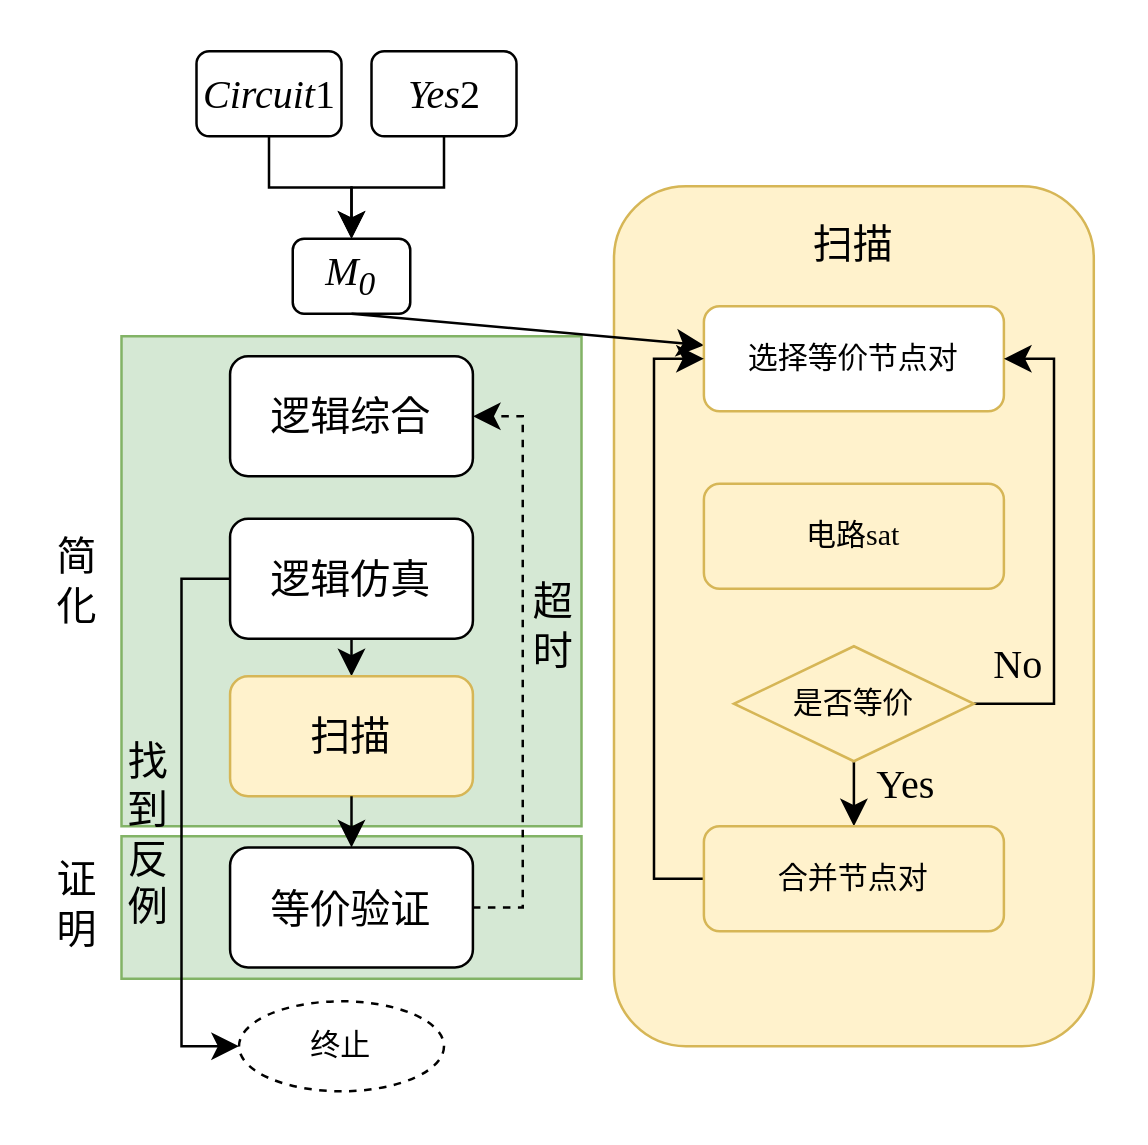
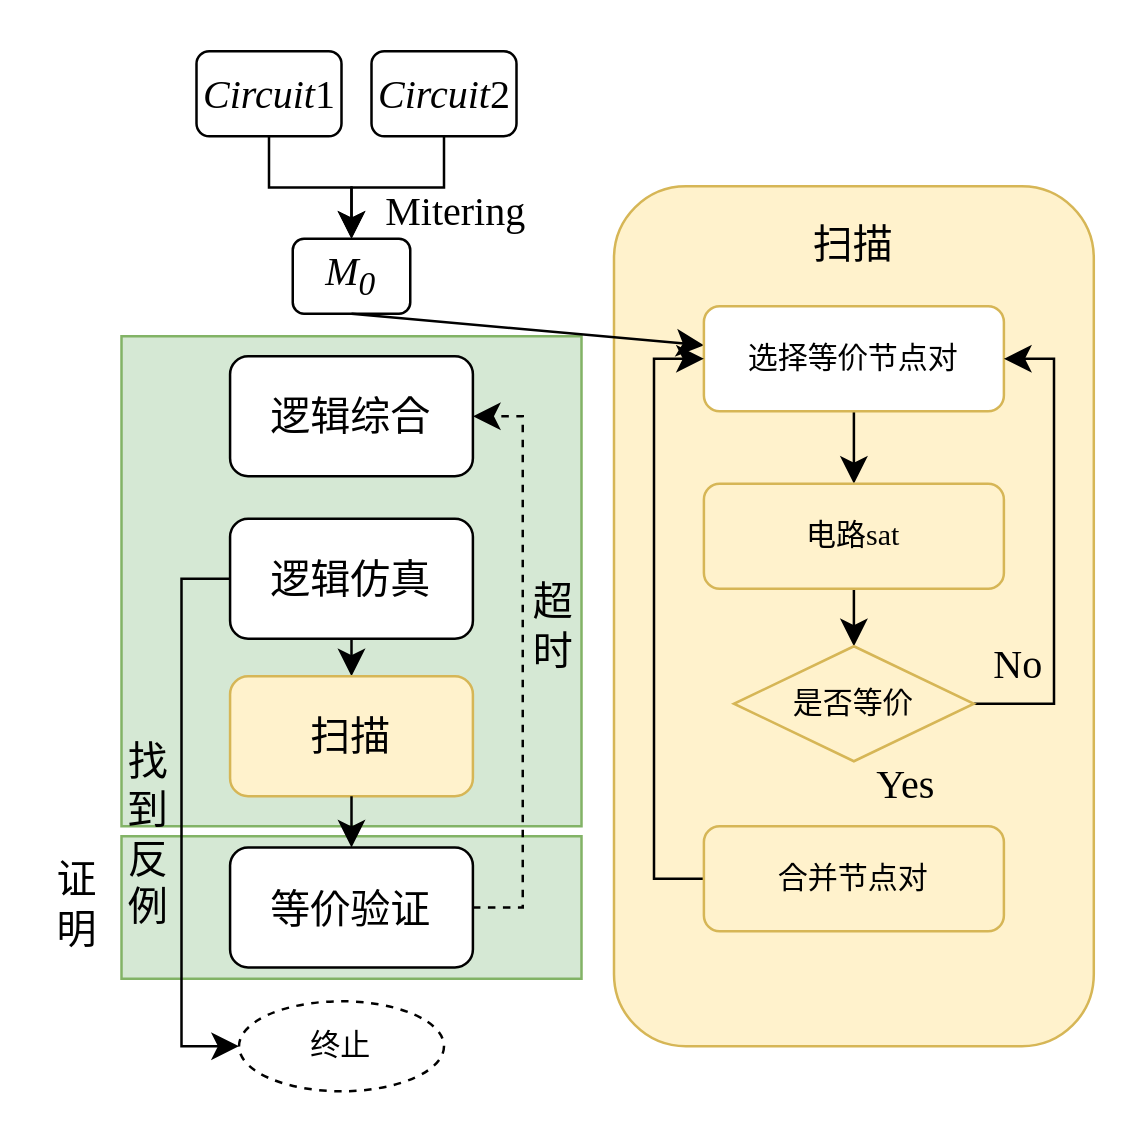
(445, 94) -> (445, 94)
none -> (456, 210)
none -> (854, 438)
(78, 581) -> none
none -> (854, 608)
(854, 783) -> none
